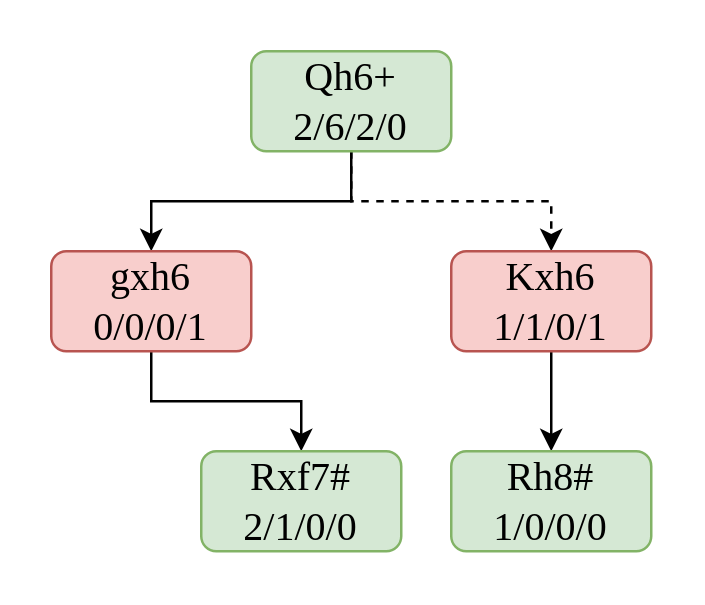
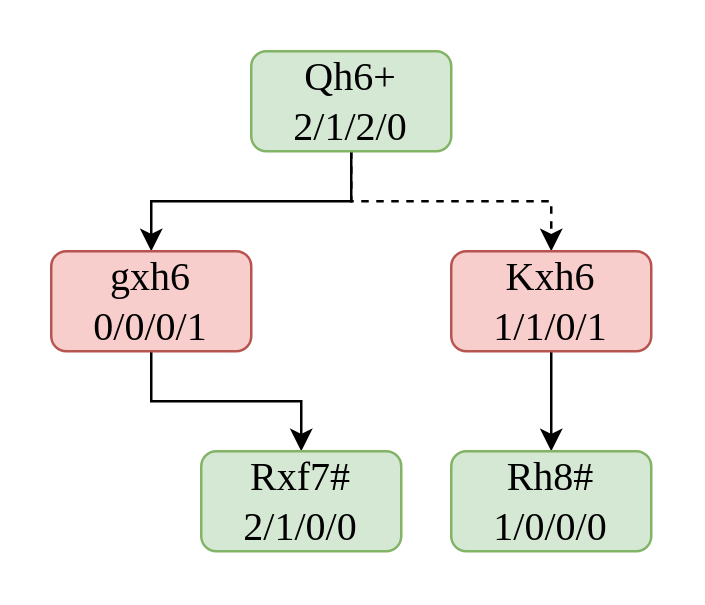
(351, 101) -> (351, 101)
